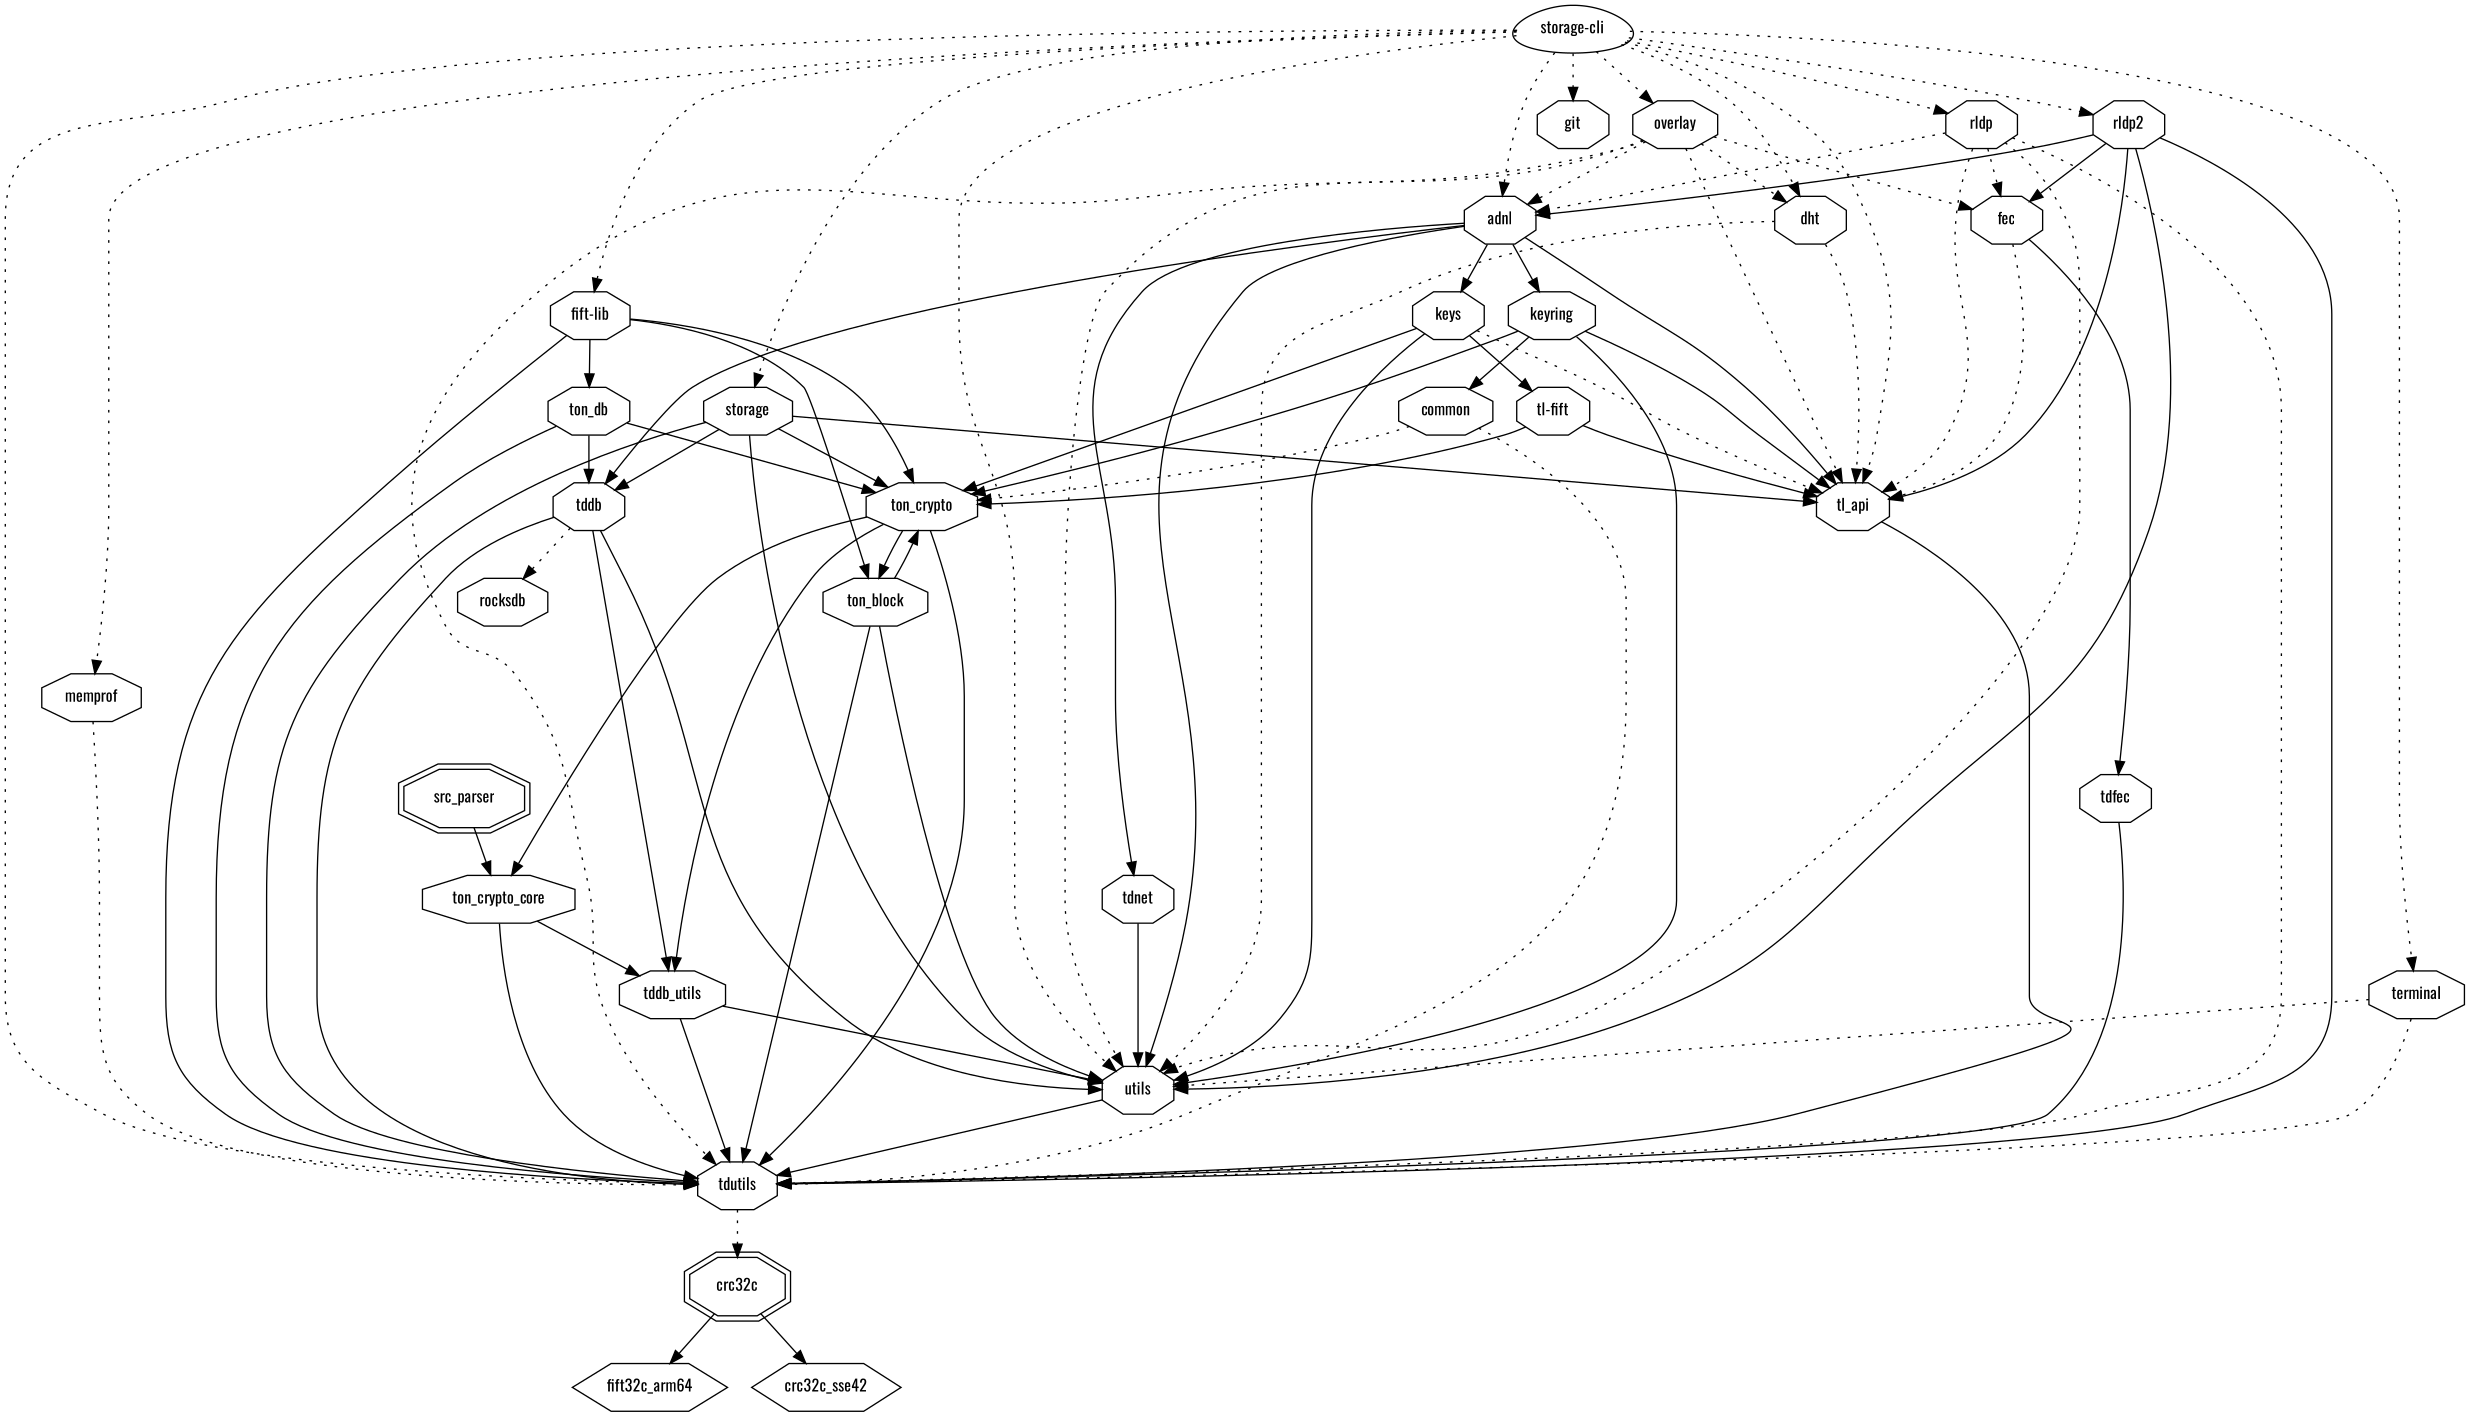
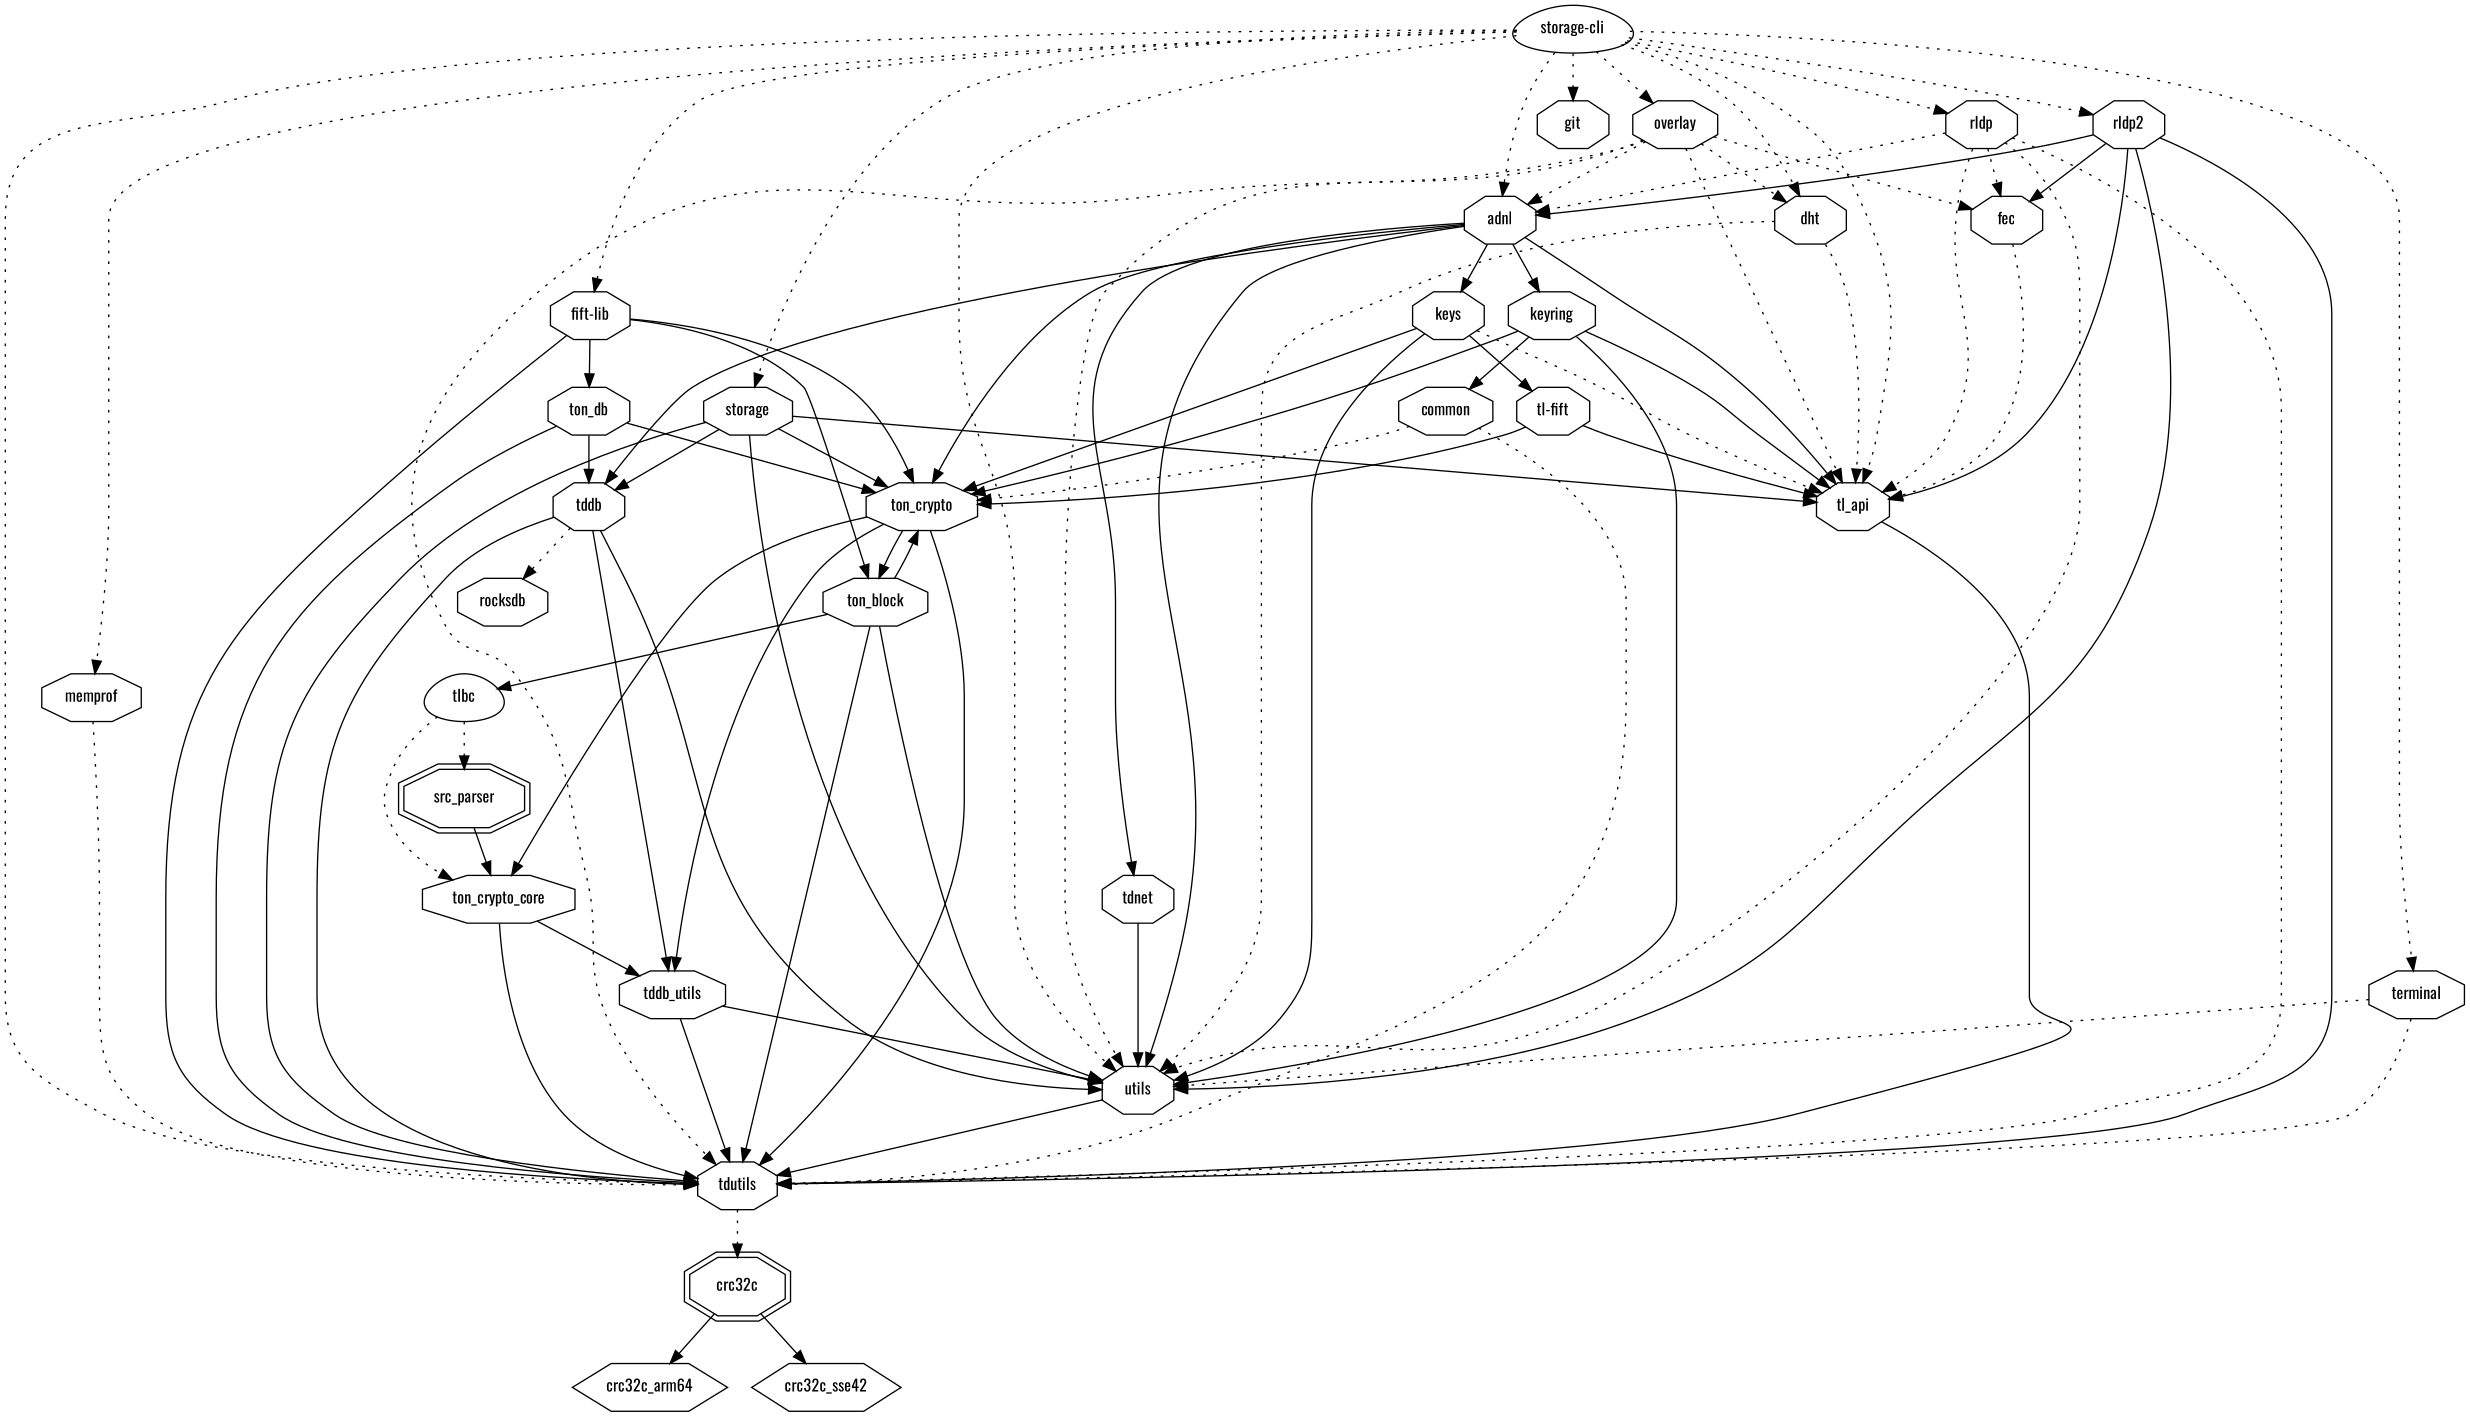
none -> (1087, 295)
none -> (464, 698)
(2116, 798) -> none
(650, 1387) -> (650, 1387)
